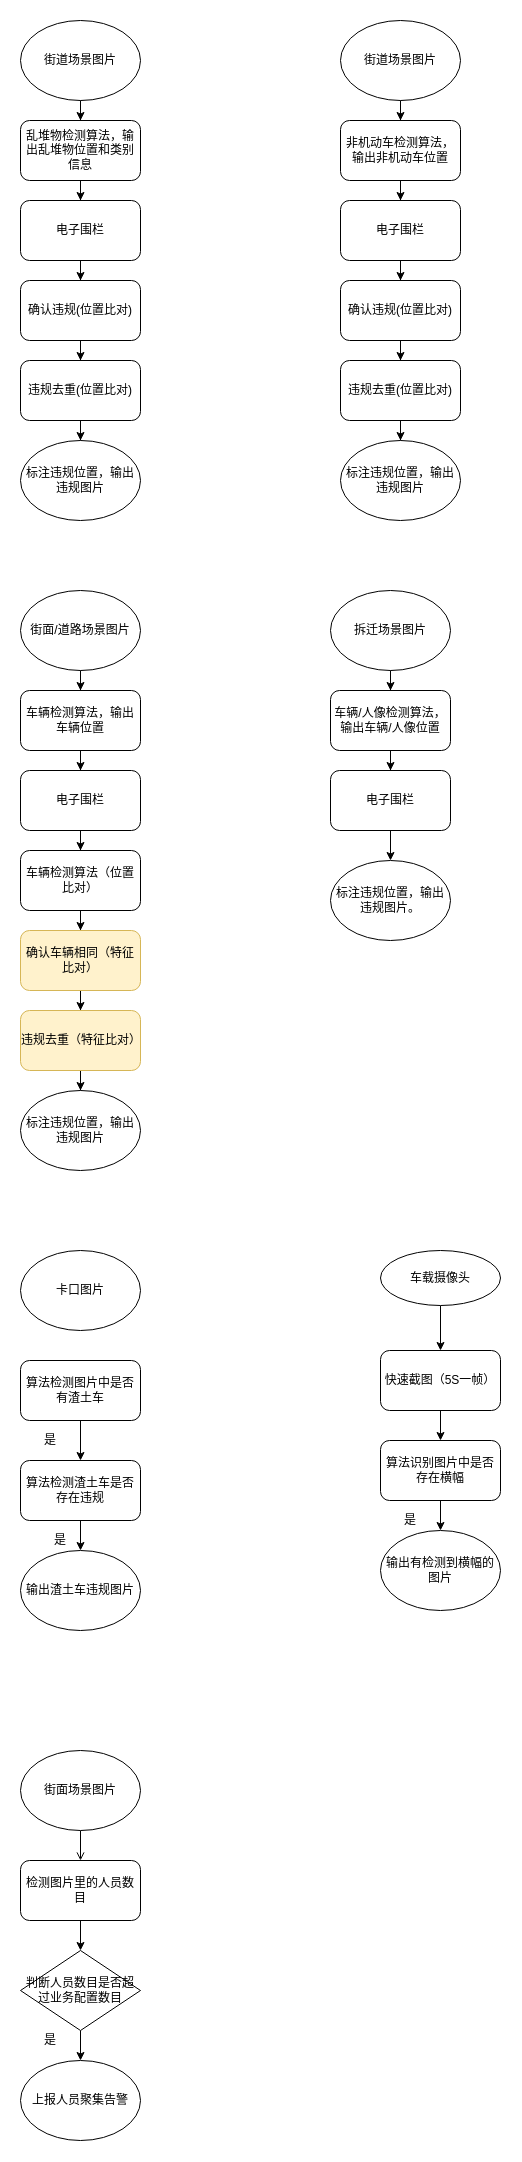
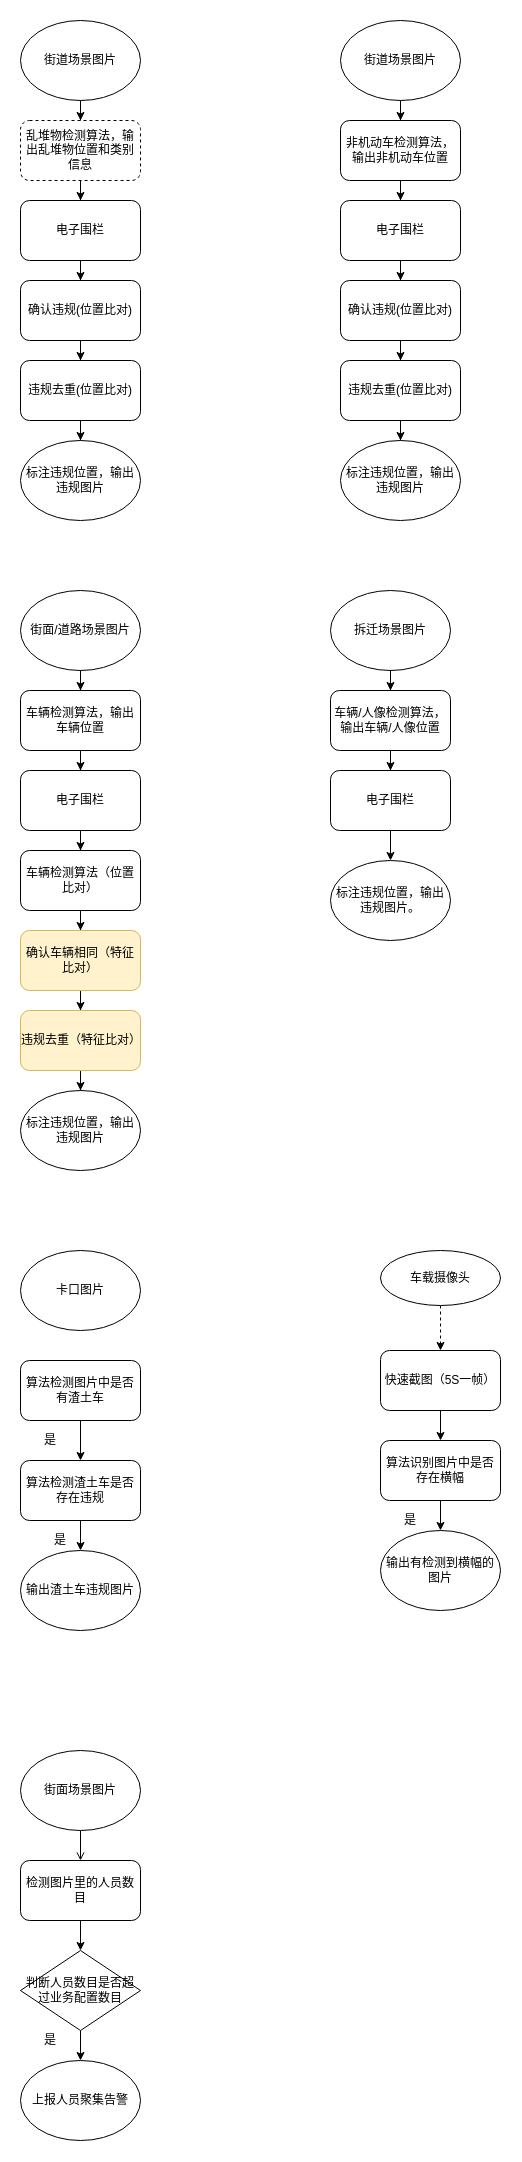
(81, 151) -> (81, 151)
(441, 1324) -> (441, 1324)
